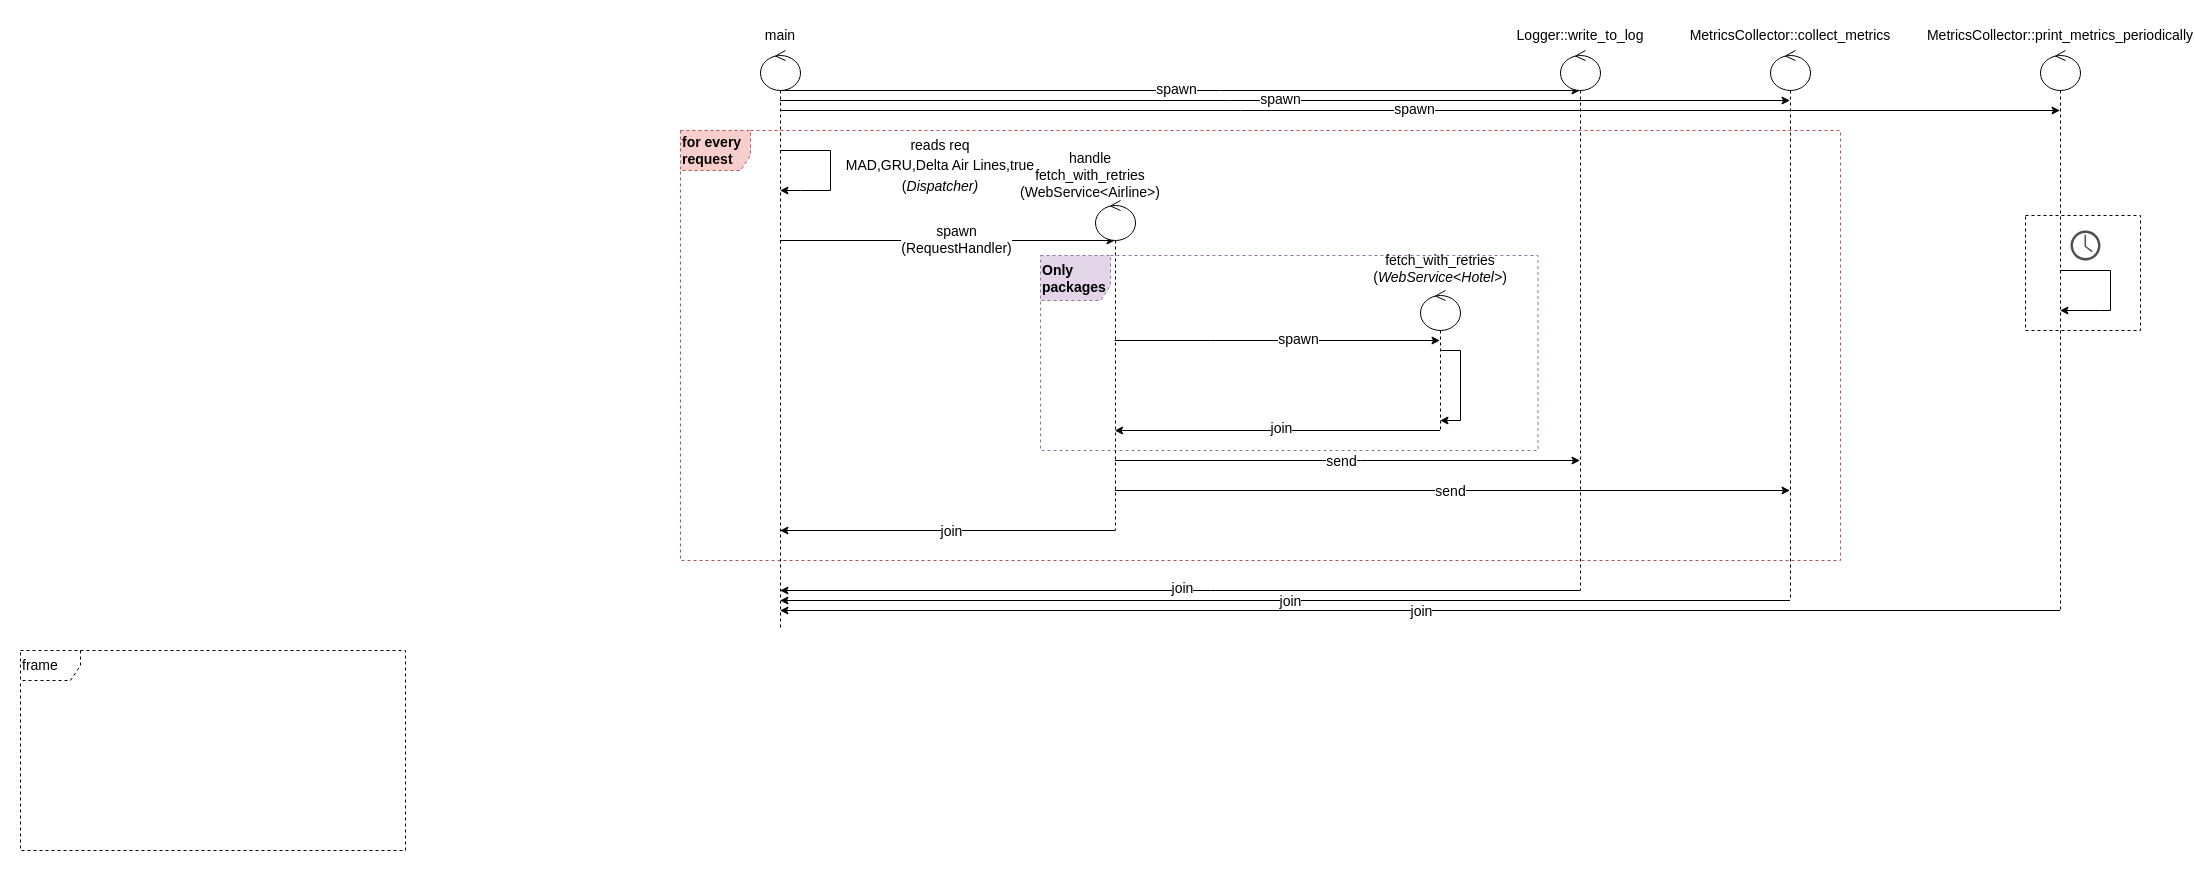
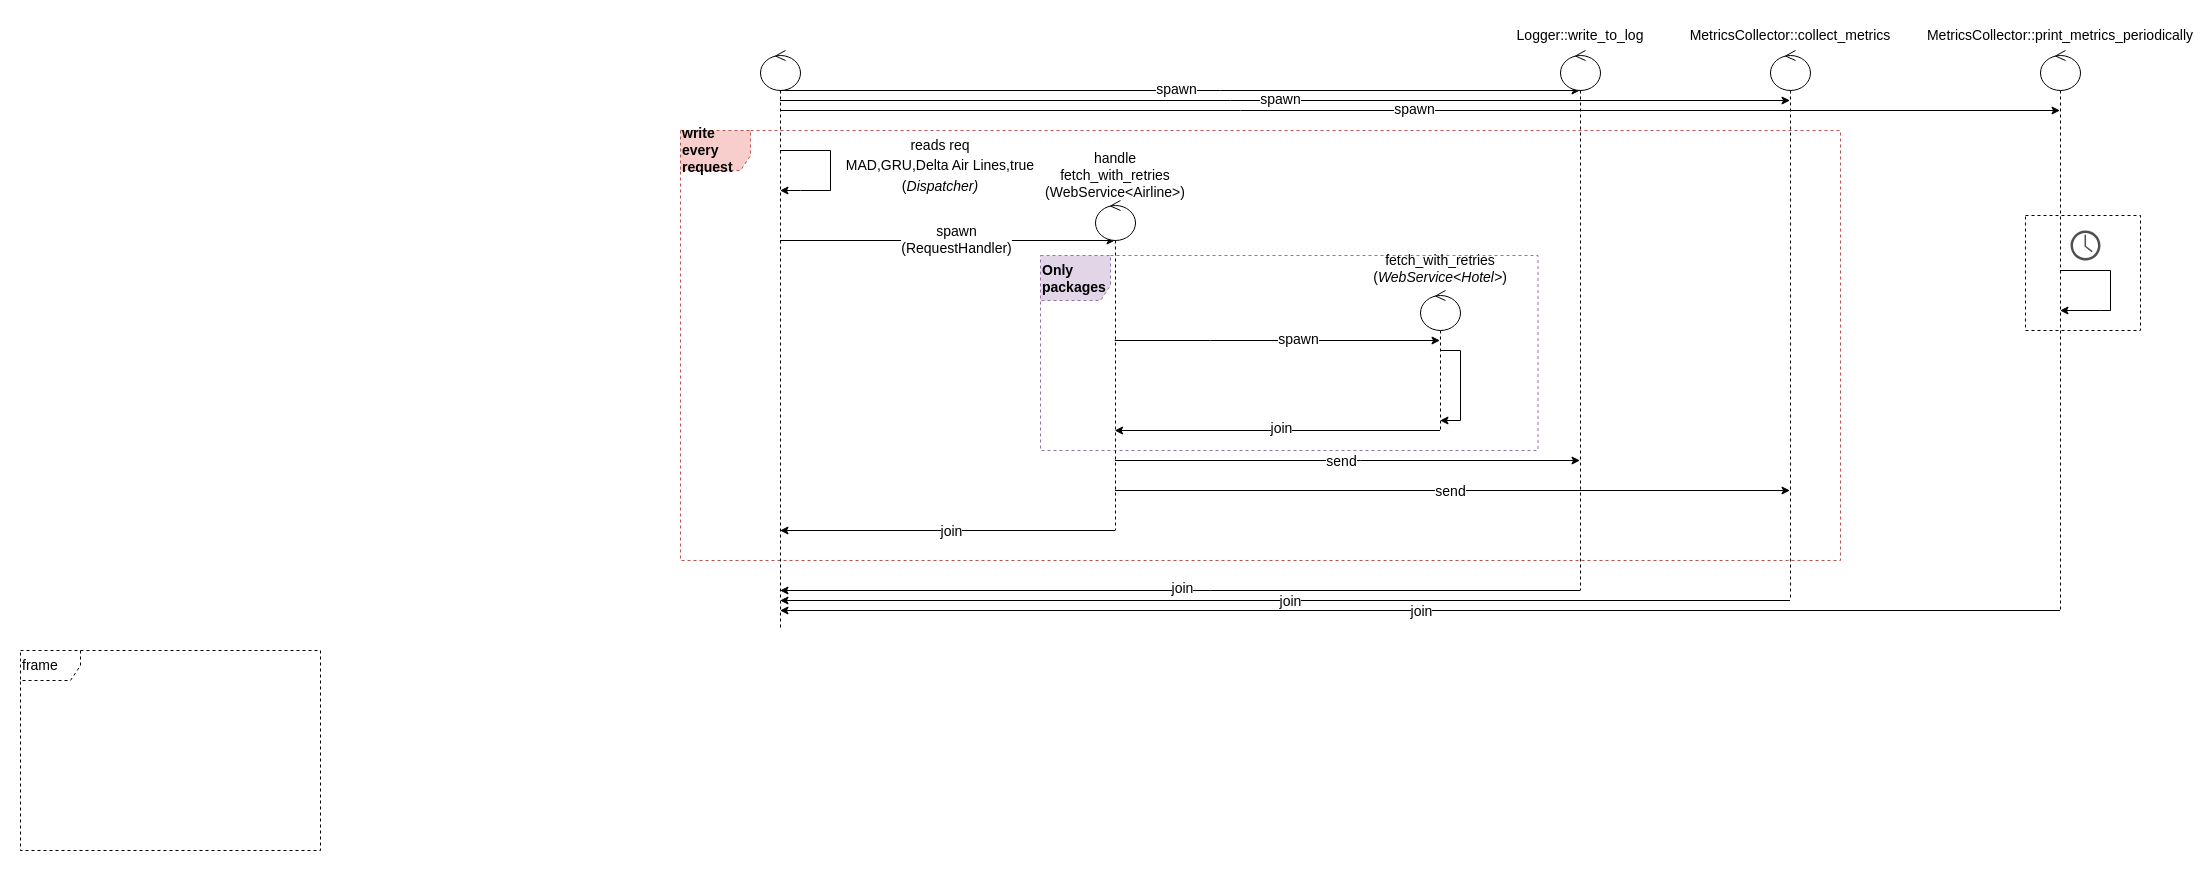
(781, 36) -> none
(717, 151) -> (717, 151)
(1091, 176) -> (1116, 176)
(213, 751) -> (171, 751)
